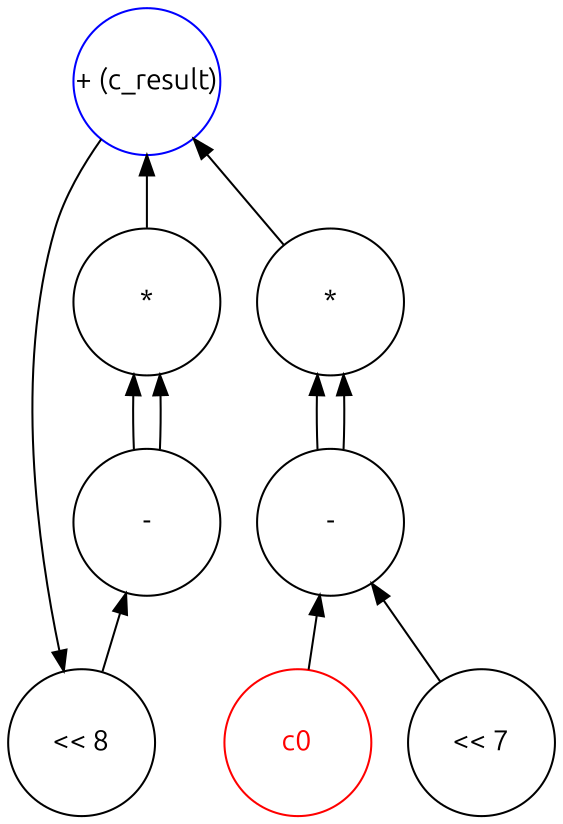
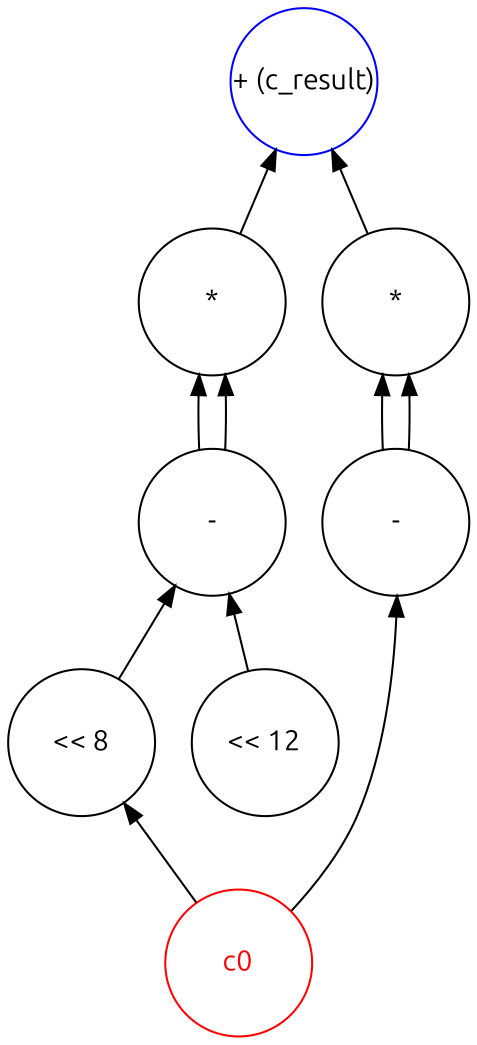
(33, 389) -> (166, 861)
none -> (265, 743)
(482, 743) -> none
